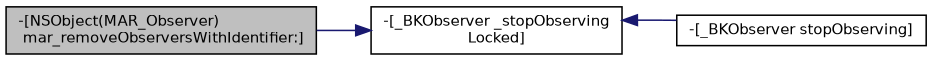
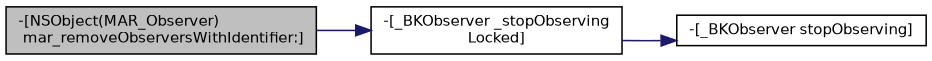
(657, 20) -> (641, 41)
